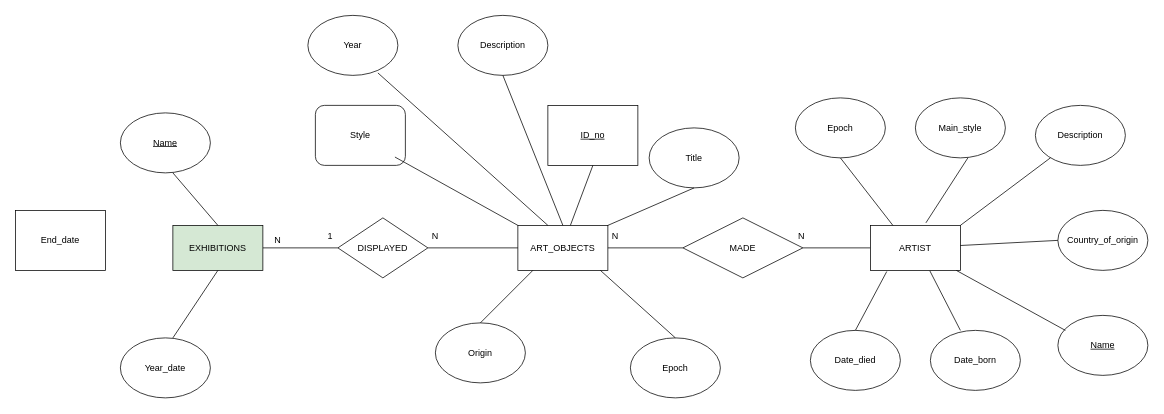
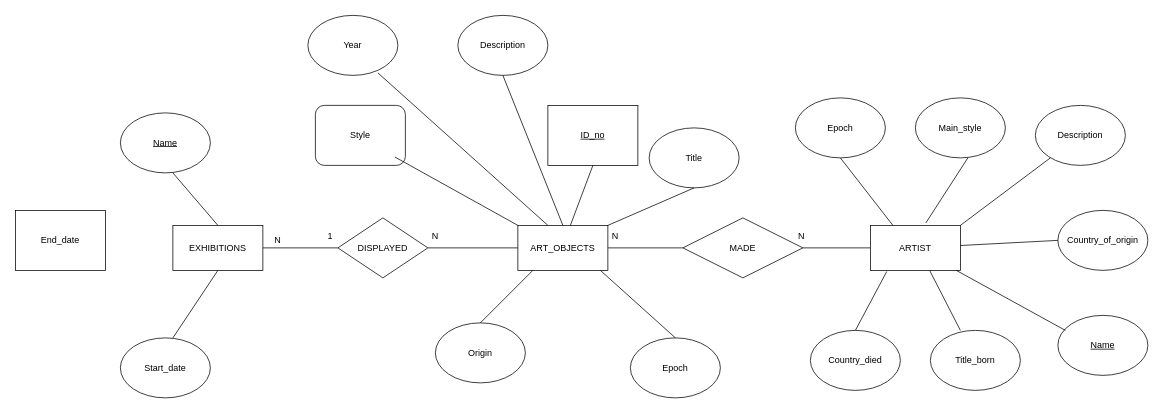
(218, 248) -> (218, 248)
(855, 360) -> (855, 360)
(975, 360) -> (975, 360)
(165, 368) -> (165, 368)
